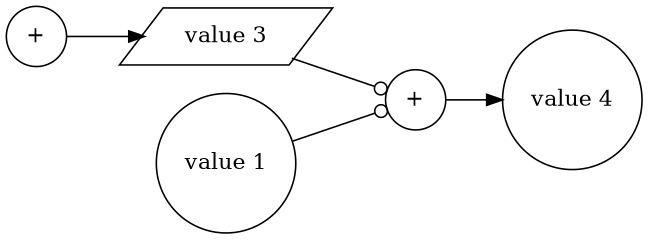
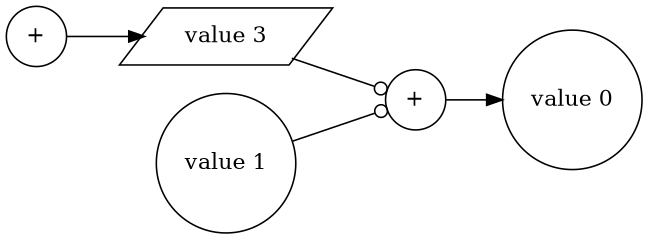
(572, 100) -> (572, 100)
